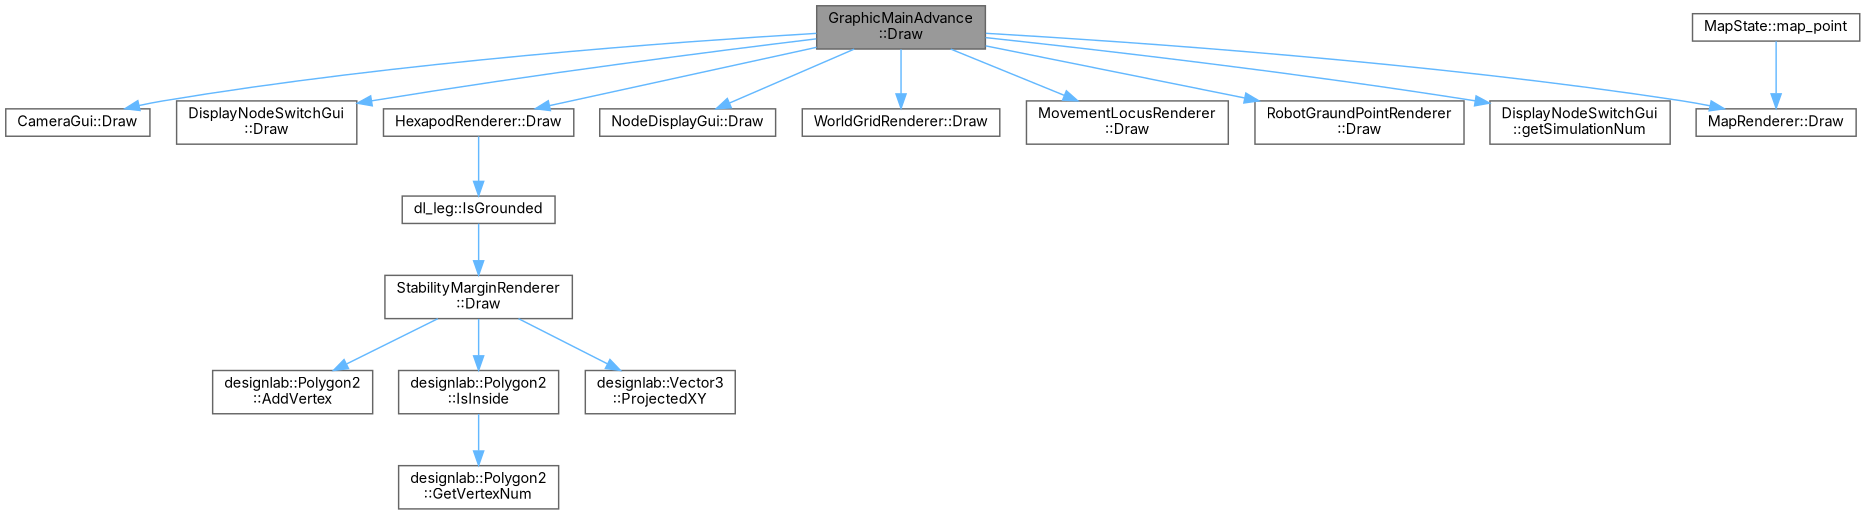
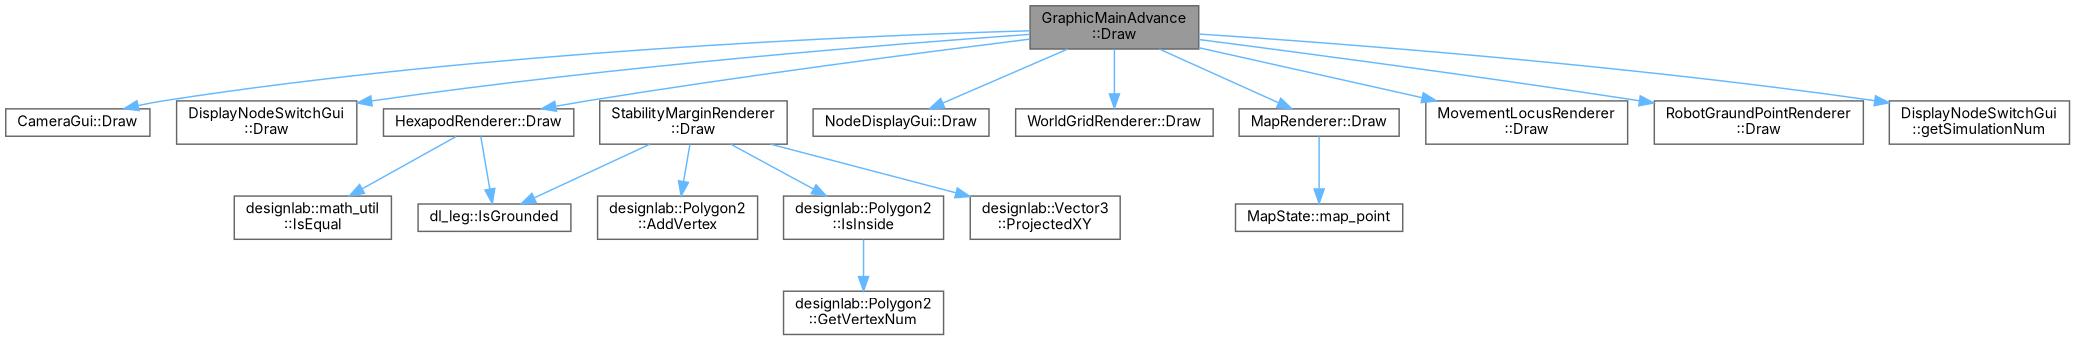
(1776, 67) -> (1319, 162)
none -> (313, 218)
(479, 242) -> (592, 171)
